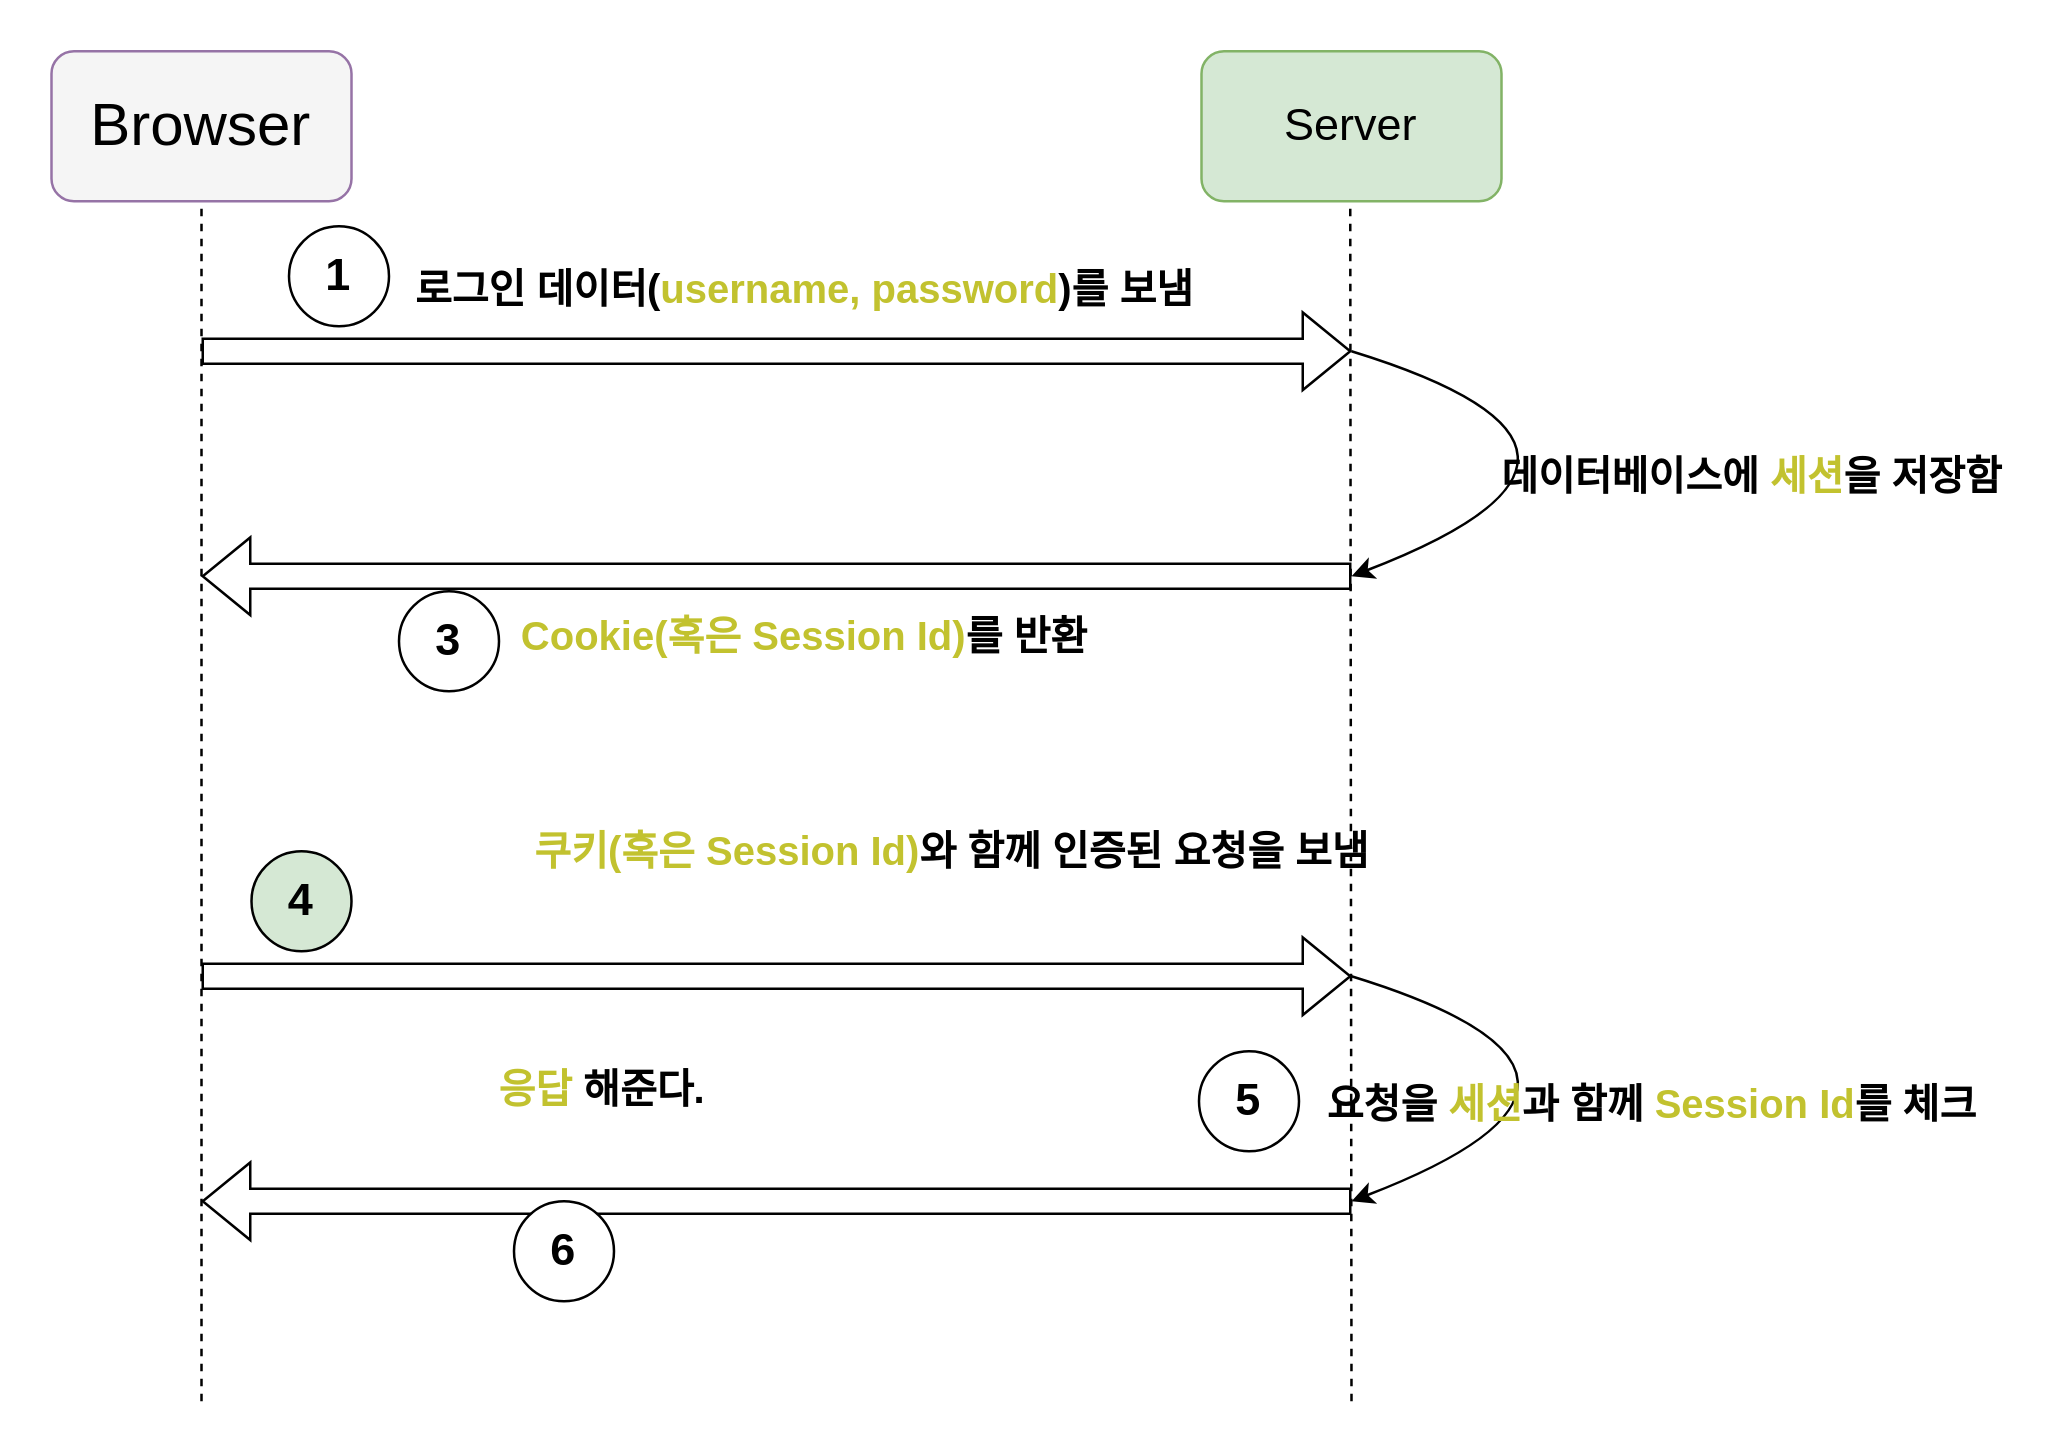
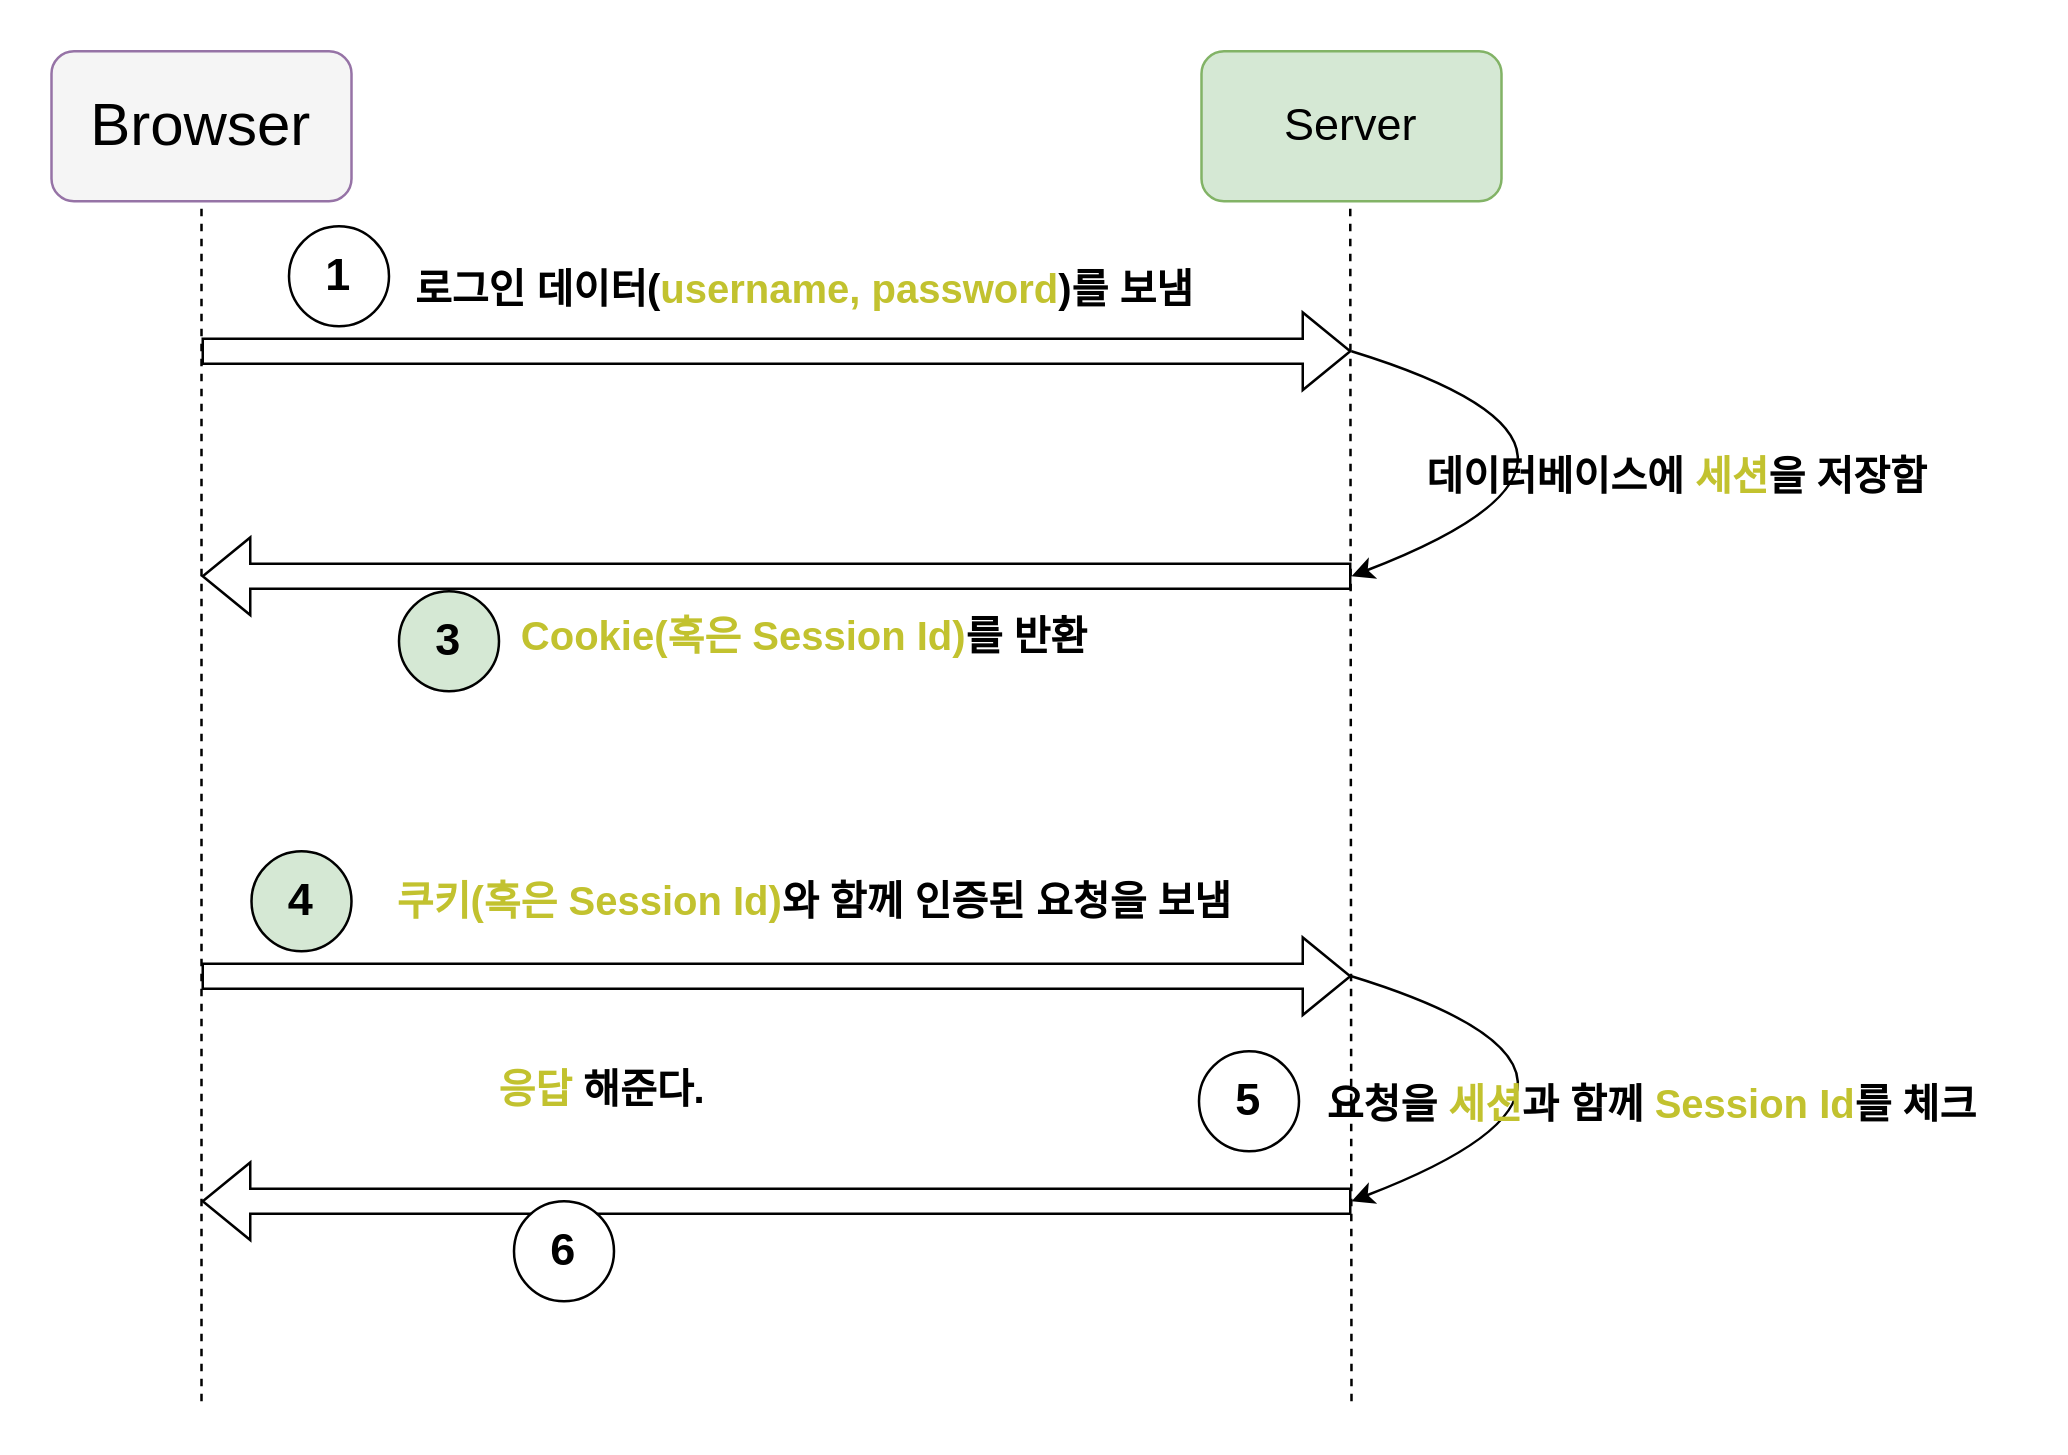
(1751, 476) -> (1676, 476)
(449, 641) -> (449, 641)
(951, 851) -> (814, 901)
